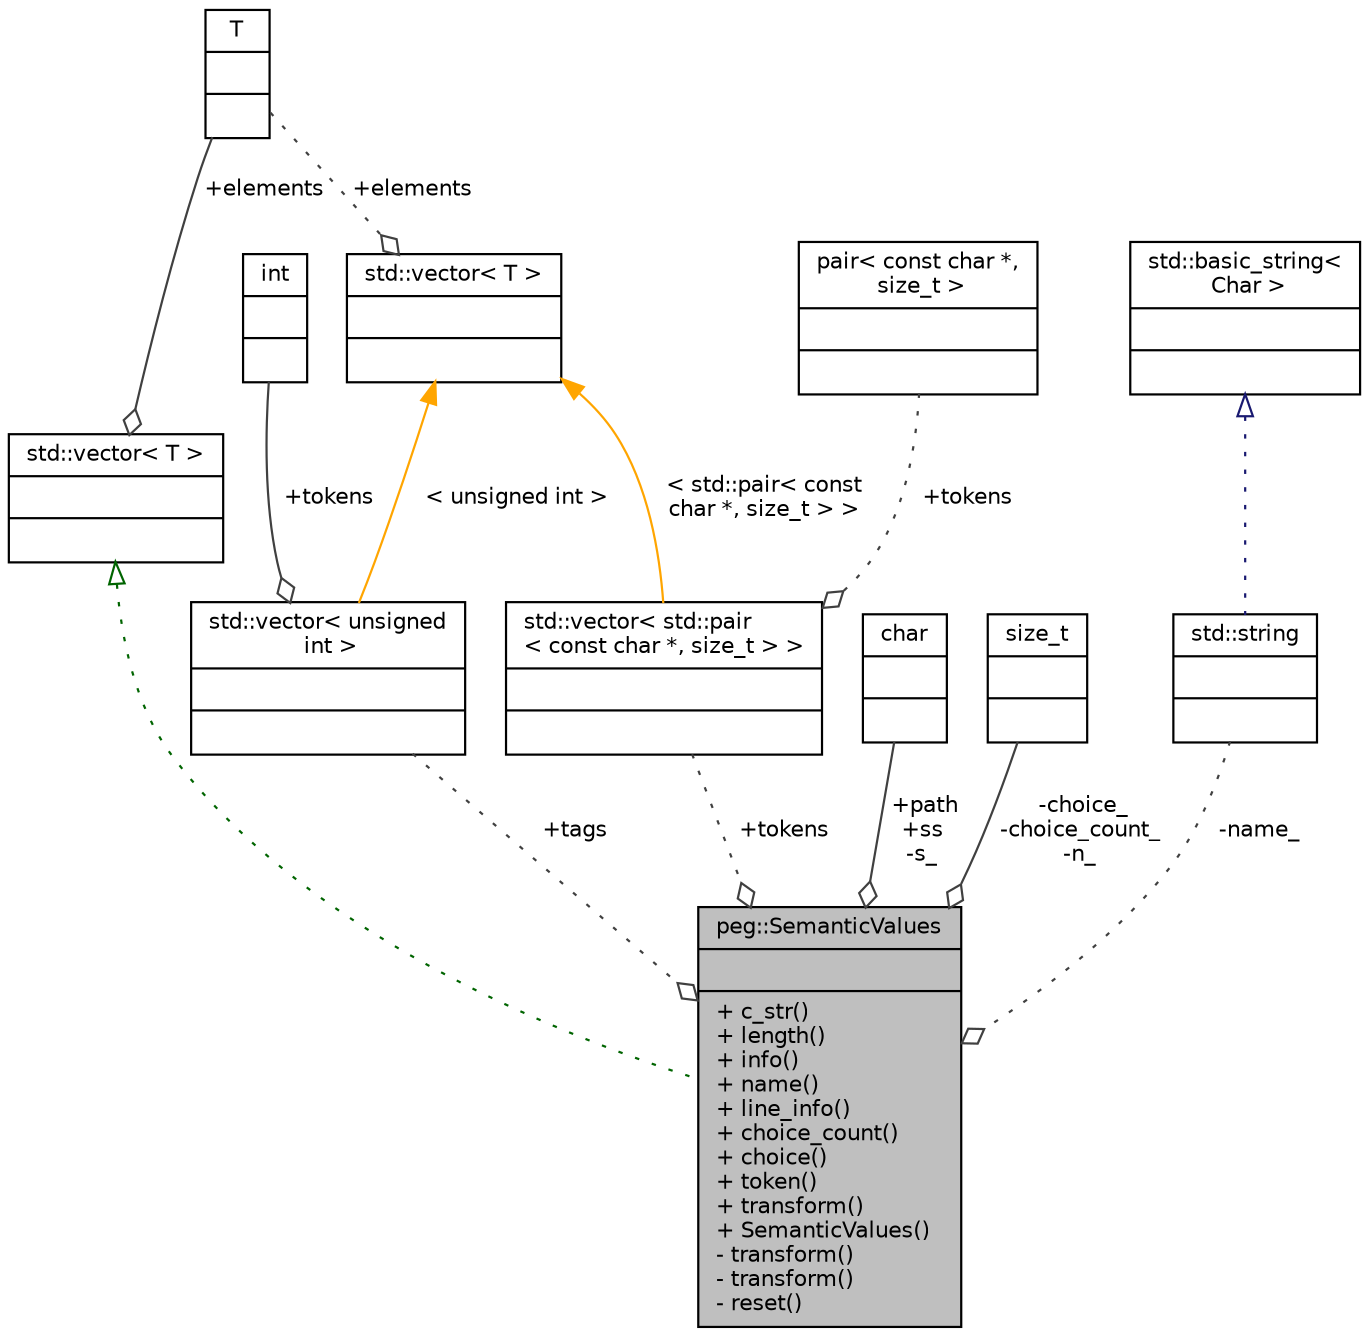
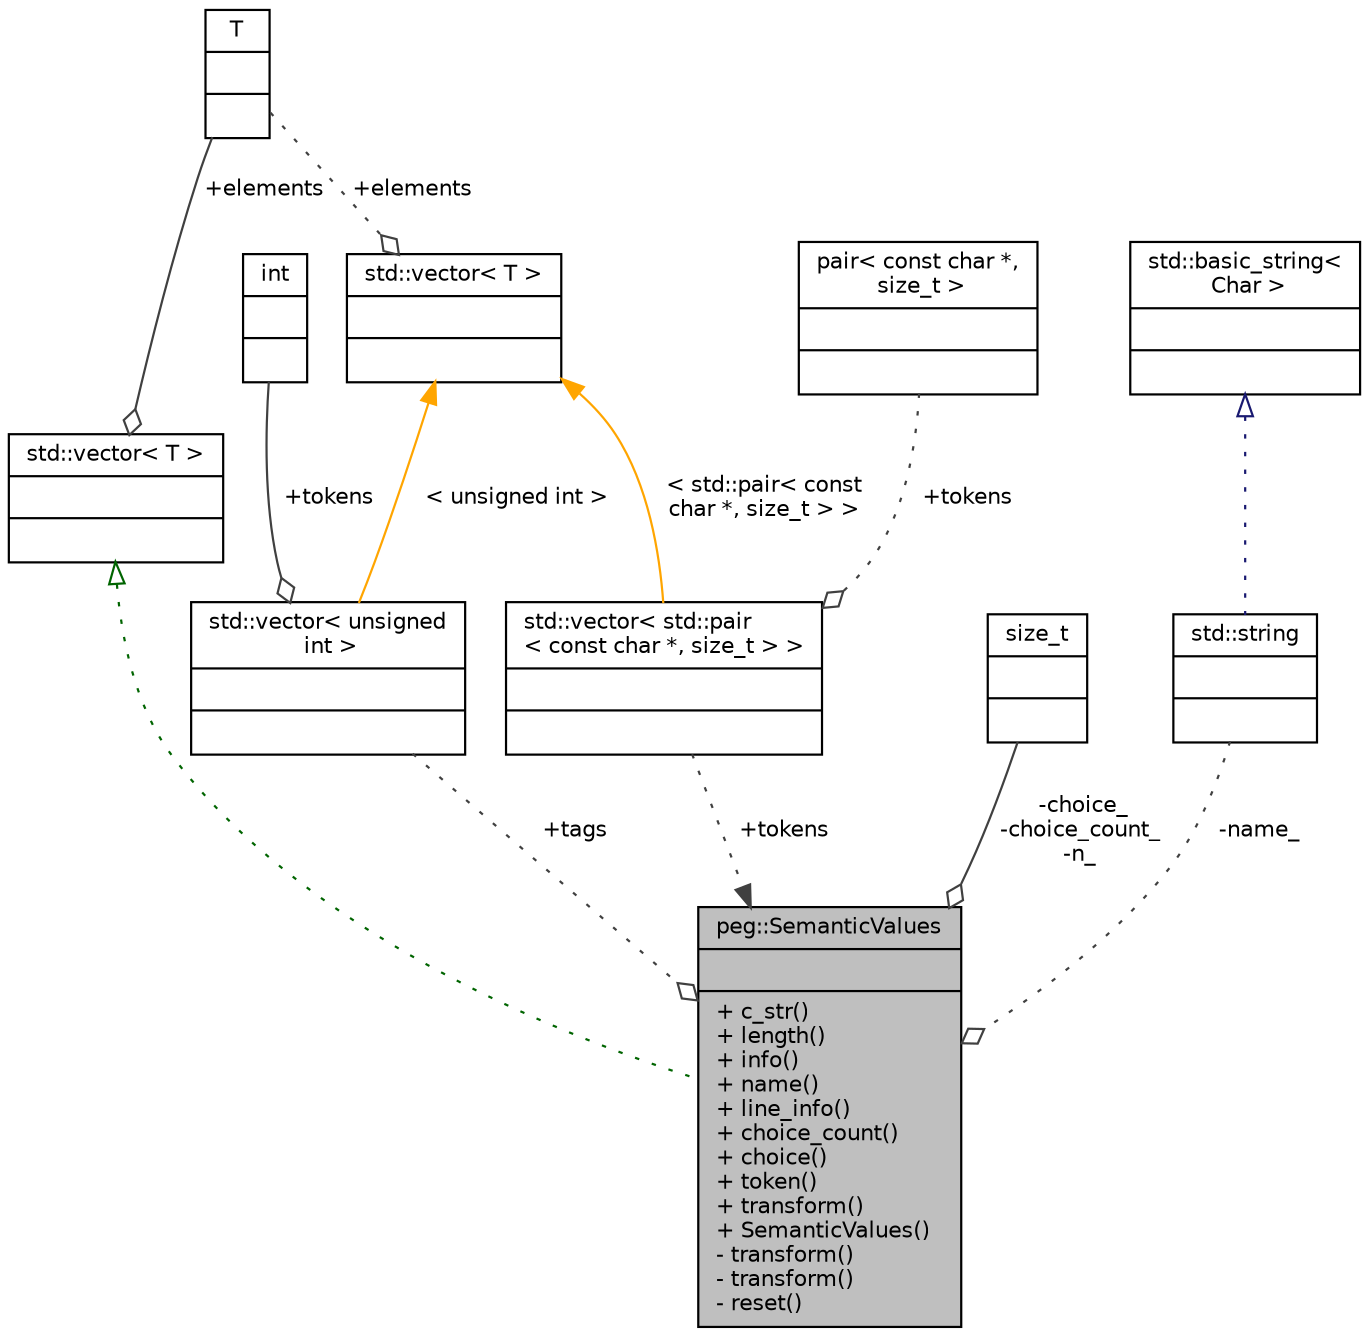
(905, 678) -> none
(717, 818) -> (717, 818)
